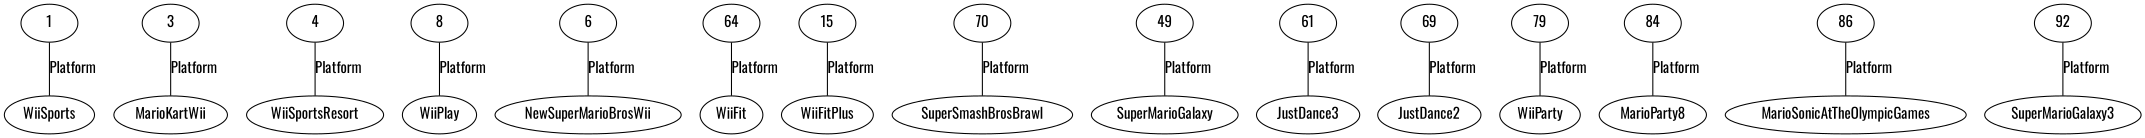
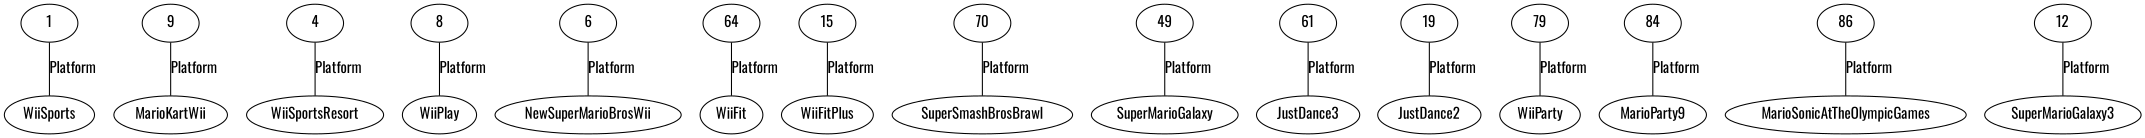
(171, 23) -> (171, 23)
(1429, 23) -> (1429, 23)
(2063, 23) -> (2063, 23)
(1653, 115) -> (1653, 115)
